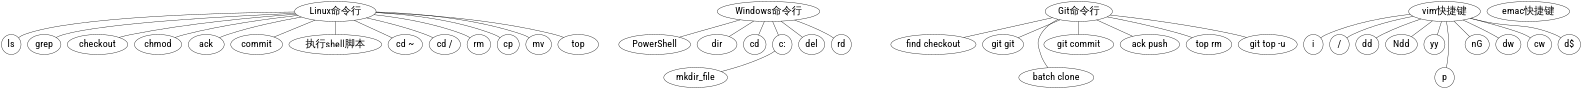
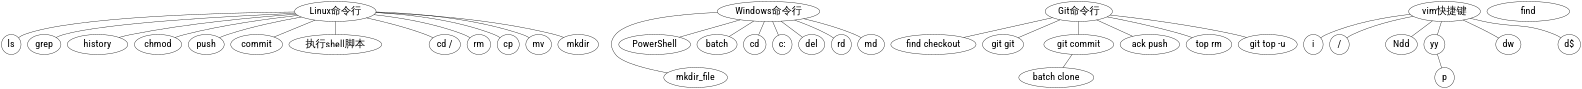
(1528, 11) -> (1528, 11)
(1038, 40) -> (1068, 61)
(98, 44) -> (98, 44)
(206, 44) -> (206, 44)
(405, 44) -> none
(578, 44) -> (578, 44)
(717, 44) -> (717, 44)
none -> (871, 44)
(1367, 44) -> none
(1477, 44) -> none
(1540, 44) -> none
(1449, 45) -> (1440, 61)
(749, 63) -> (627, 27)
